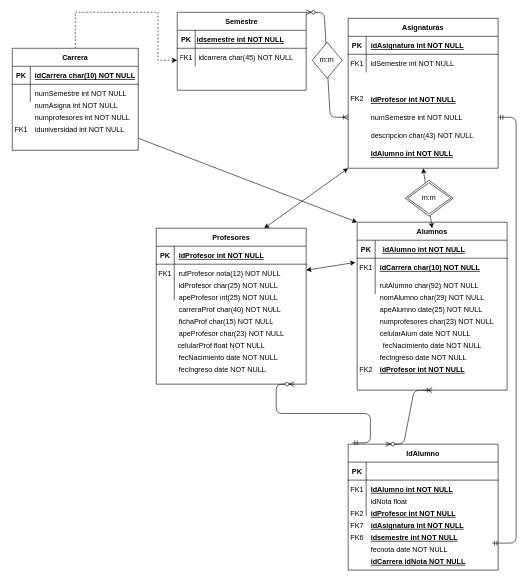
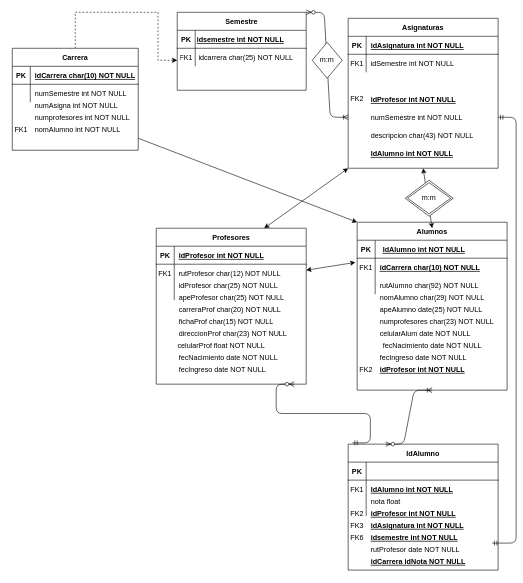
(249, 58) -> (249, 58)
(81, 130) -> (74, 130)
(234, 274) -> (234, 274)
(232, 298) -> (234, 298)
(234, 310) -> (234, 310)
(234, 334) -> (237, 334)
(392, 502) -> (389, 502)
(357, 526) -> (357, 526)
(410, 550) -> (418, 550)
